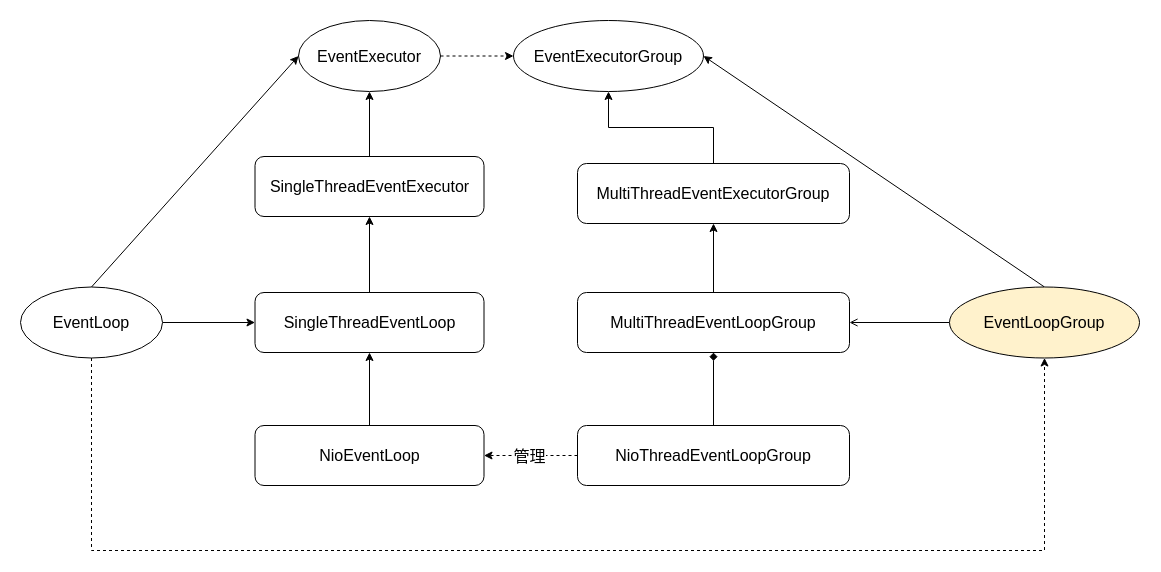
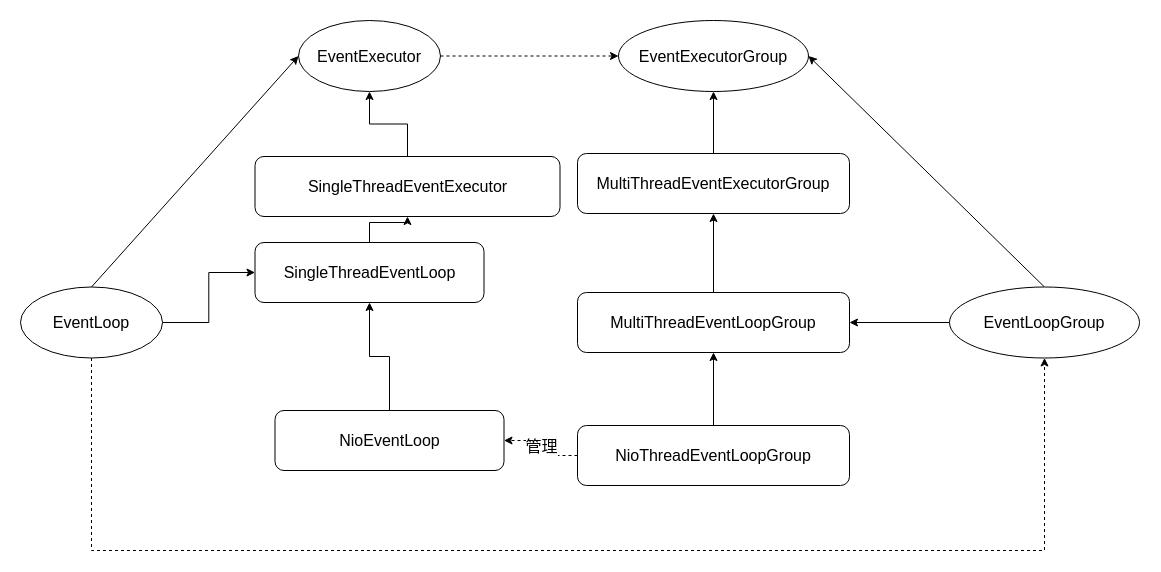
(609, 56) -> (714, 56)
(370, 187) -> (408, 187)
(714, 194) -> (714, 184)
(370, 323) -> (370, 273)
(855, 323) -> (857, 323)
(1045, 323) -> (1045, 323)
(714, 361) -> (714, 361)
(370, 456) -> (390, 441)
